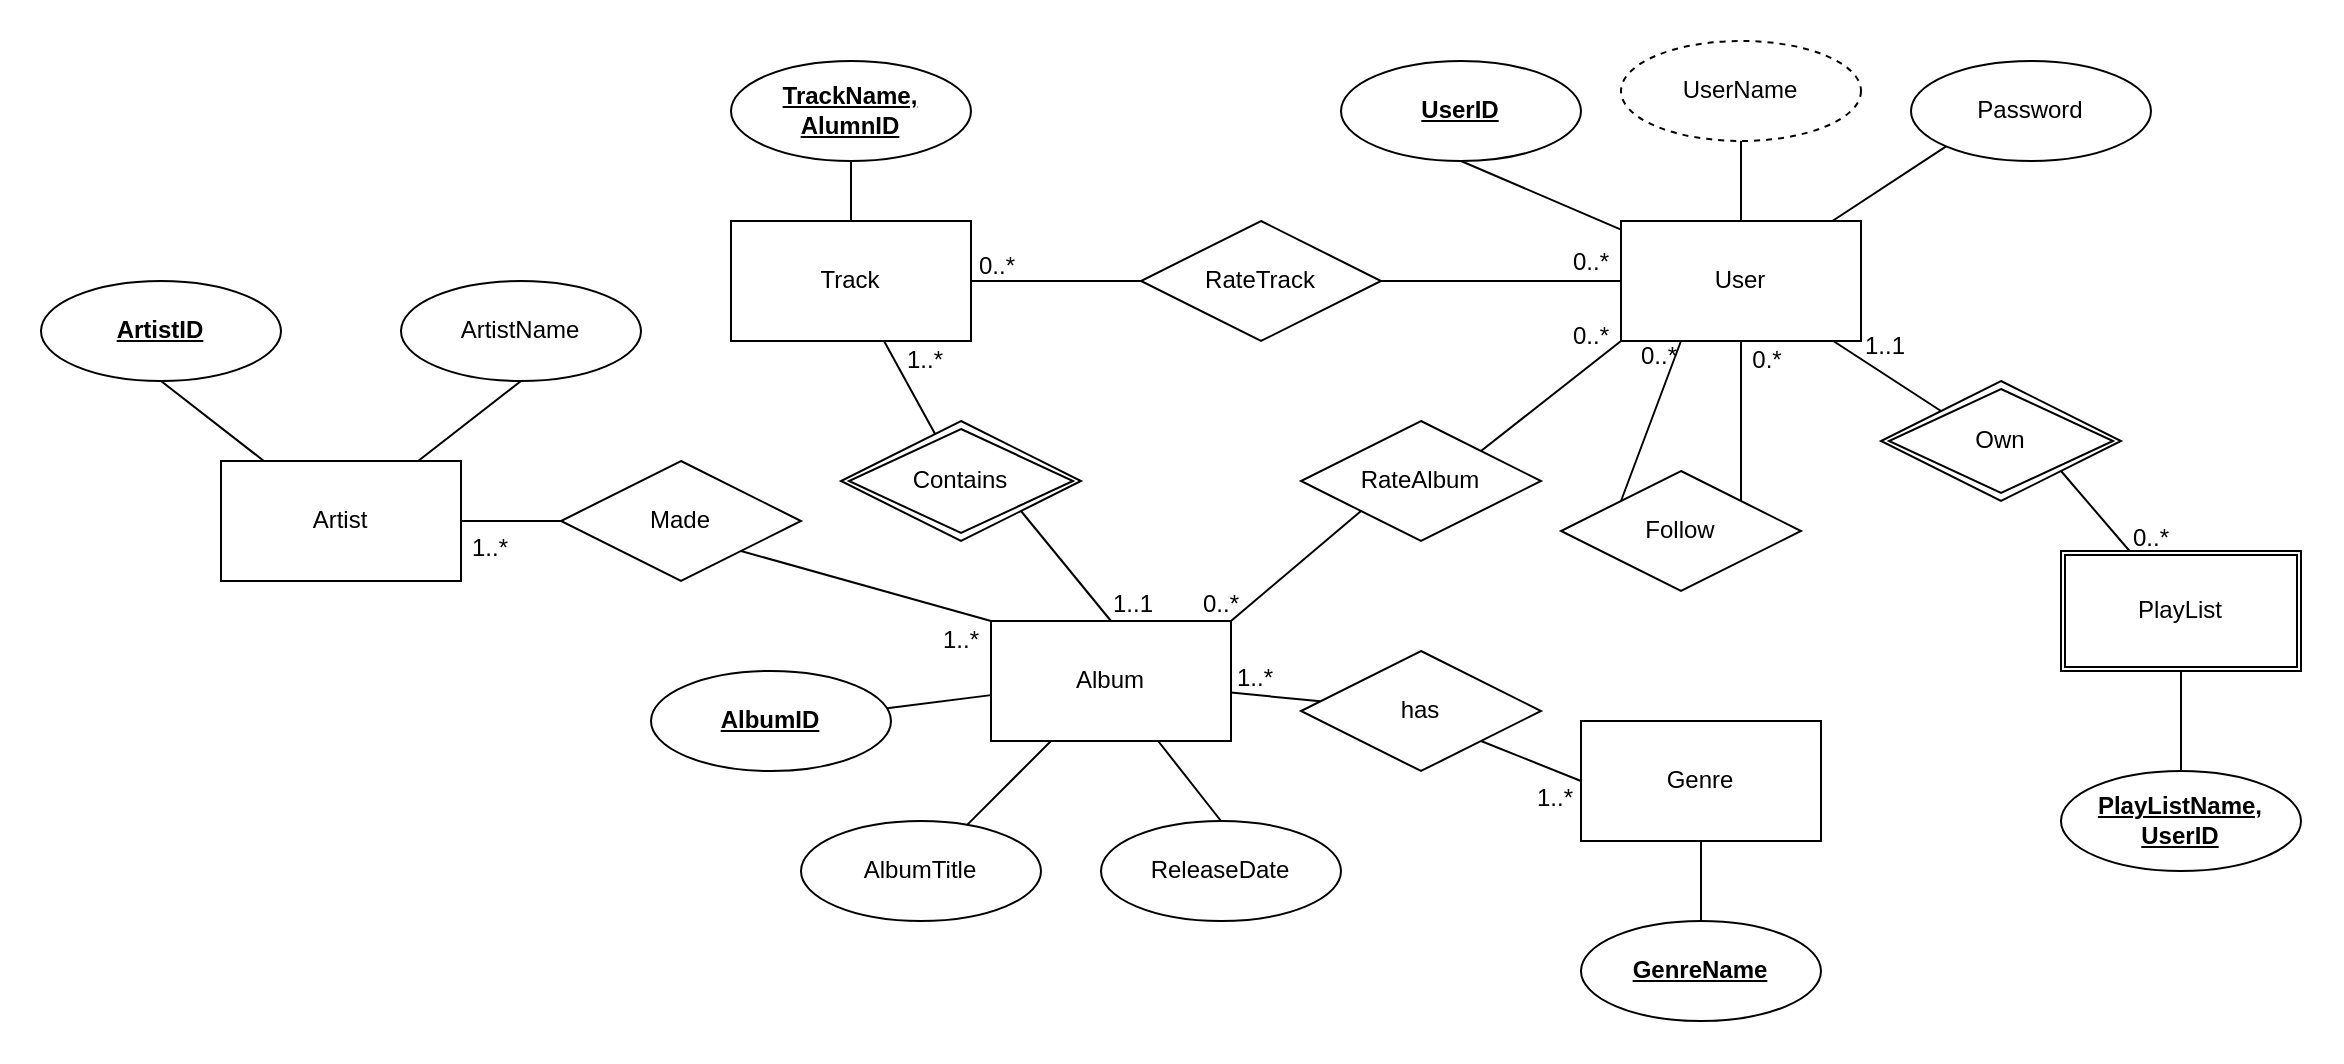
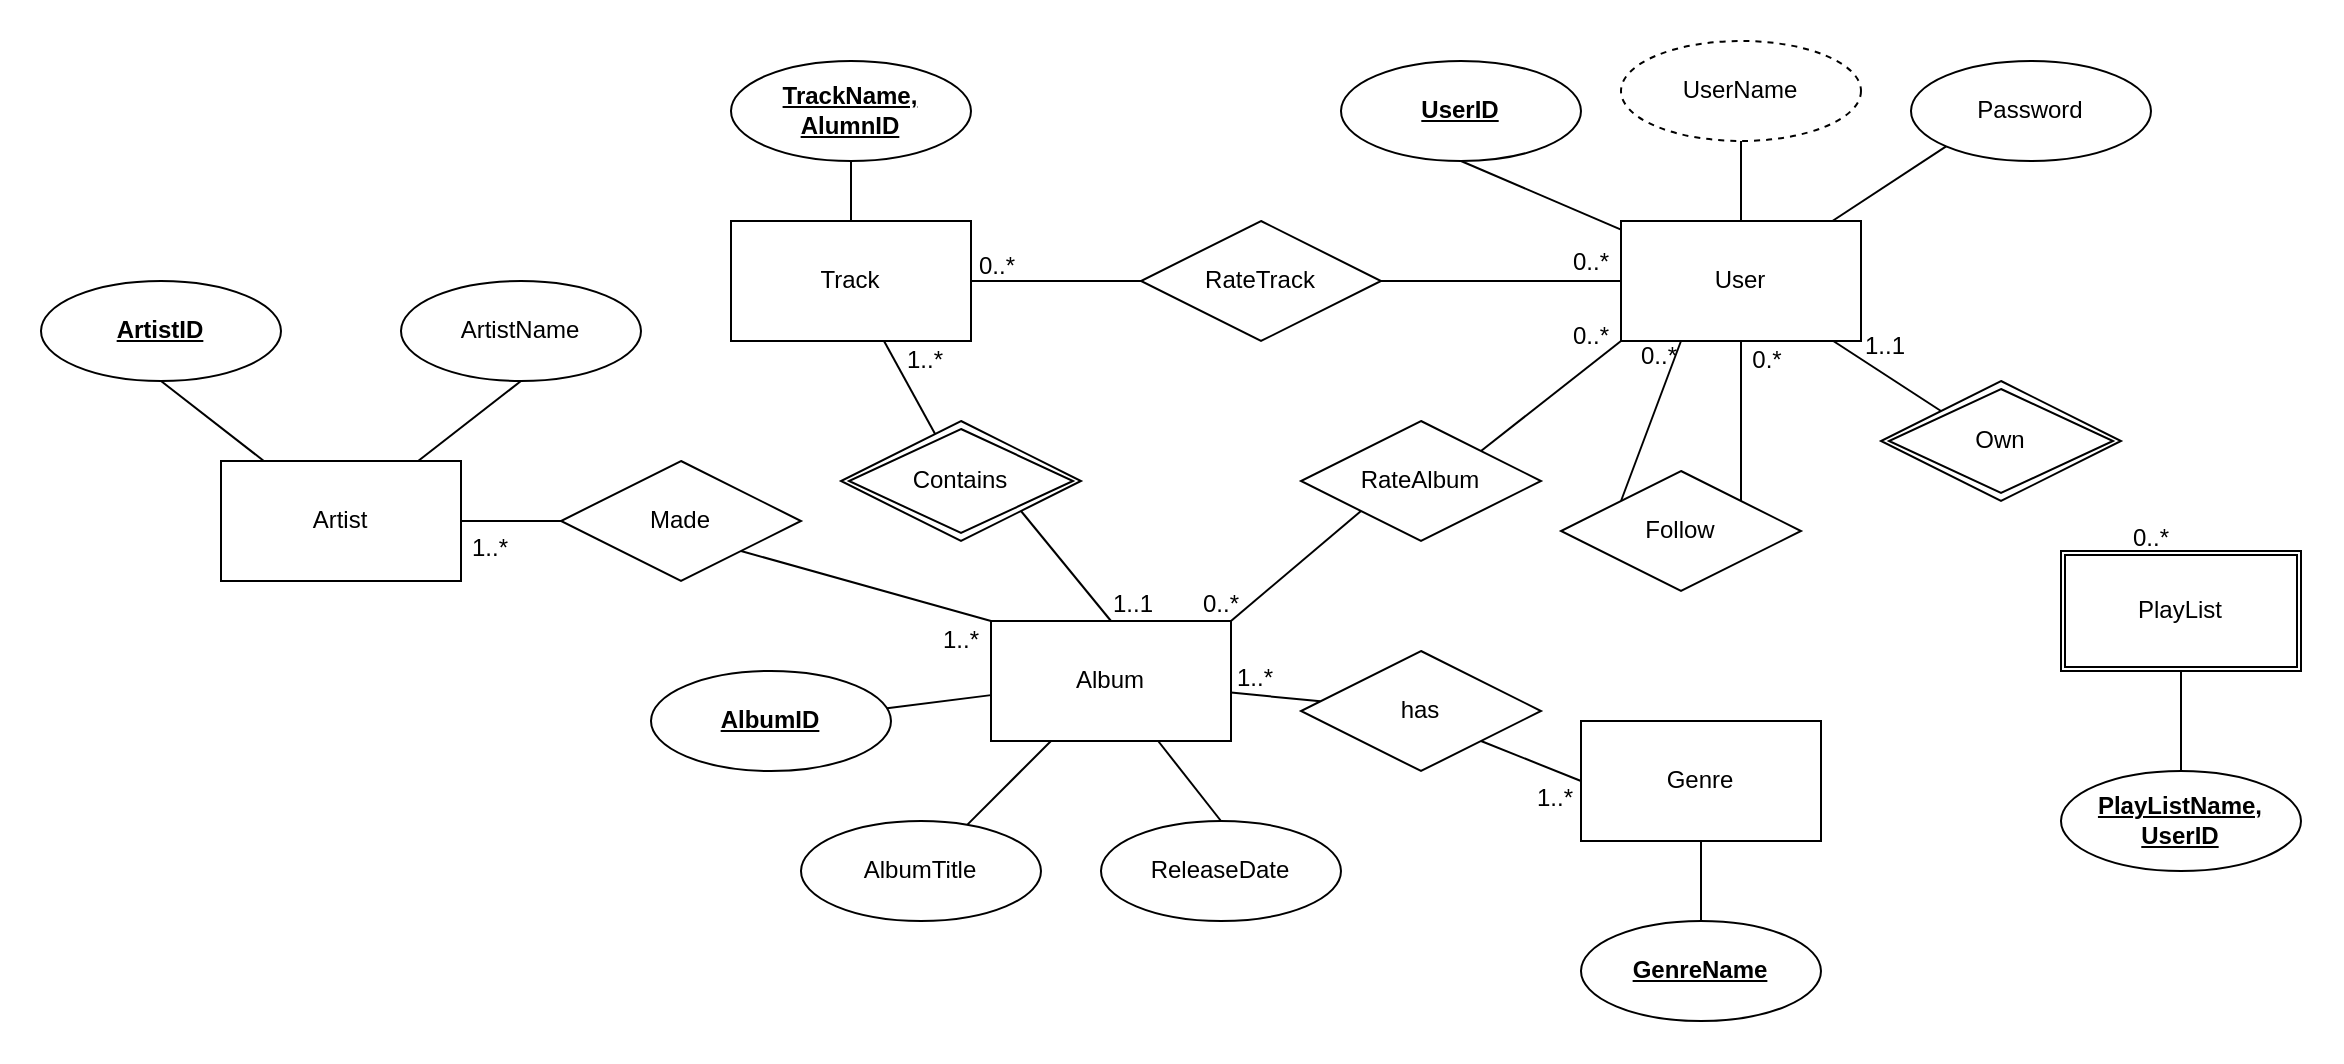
(2095, 511) -> none
